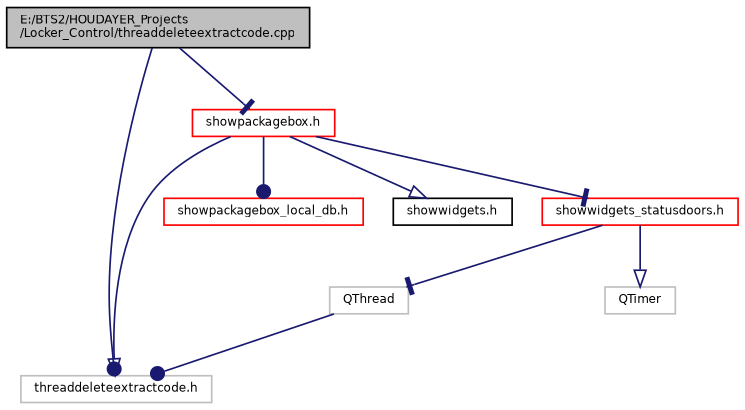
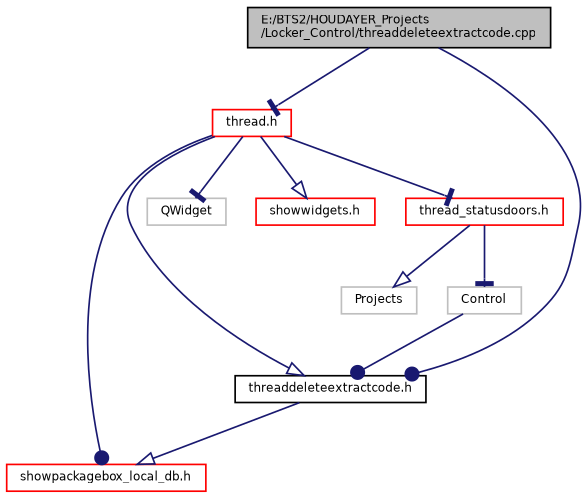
(264, 123) -> (252, 123)
none -> (187, 212)
(453, 212) -> (315, 212)
(640, 212) -> (485, 212)
(369, 300) -> (485, 300)
(640, 300) -> (379, 300)
(116, 389) -> (331, 389)
none -> (226, 431)
